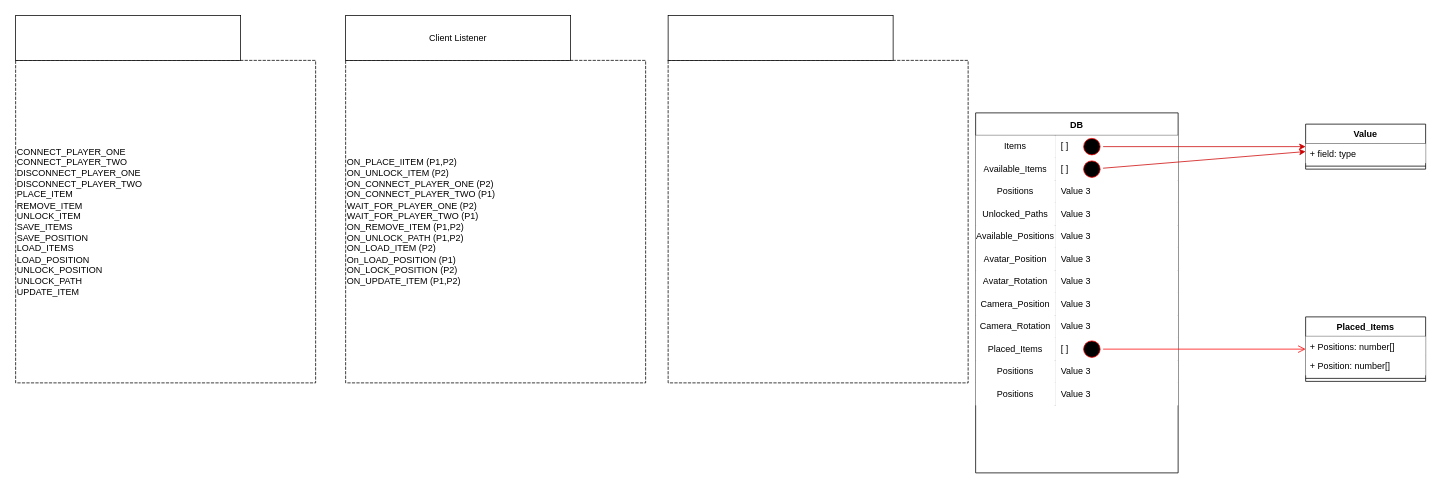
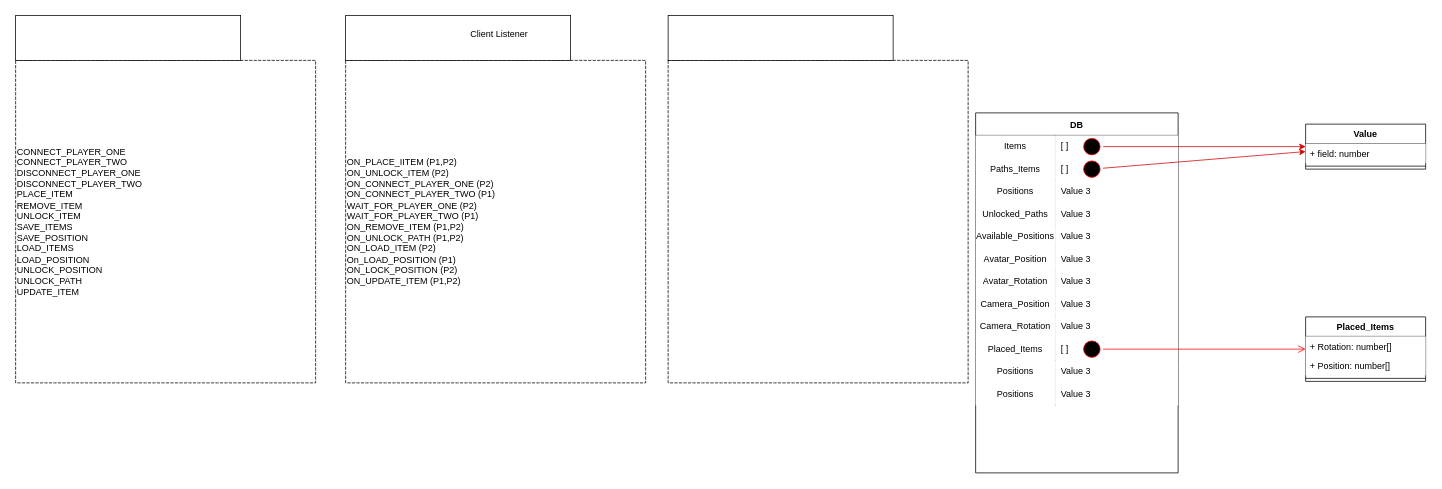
(458, 38) -> (499, 34)
(1336, 154) -> (1341, 154)
(1015, 169) -> (1015, 169)
(1357, 347) -> (1355, 347)
